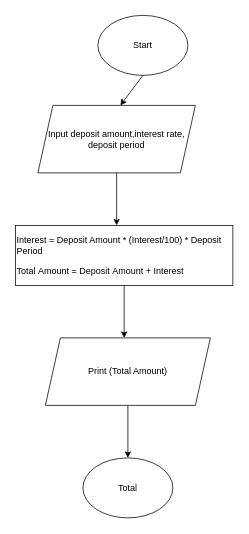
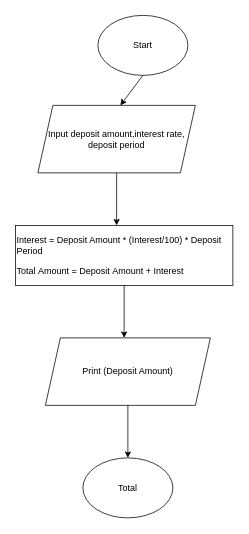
(128, 372) -> (128, 372)
